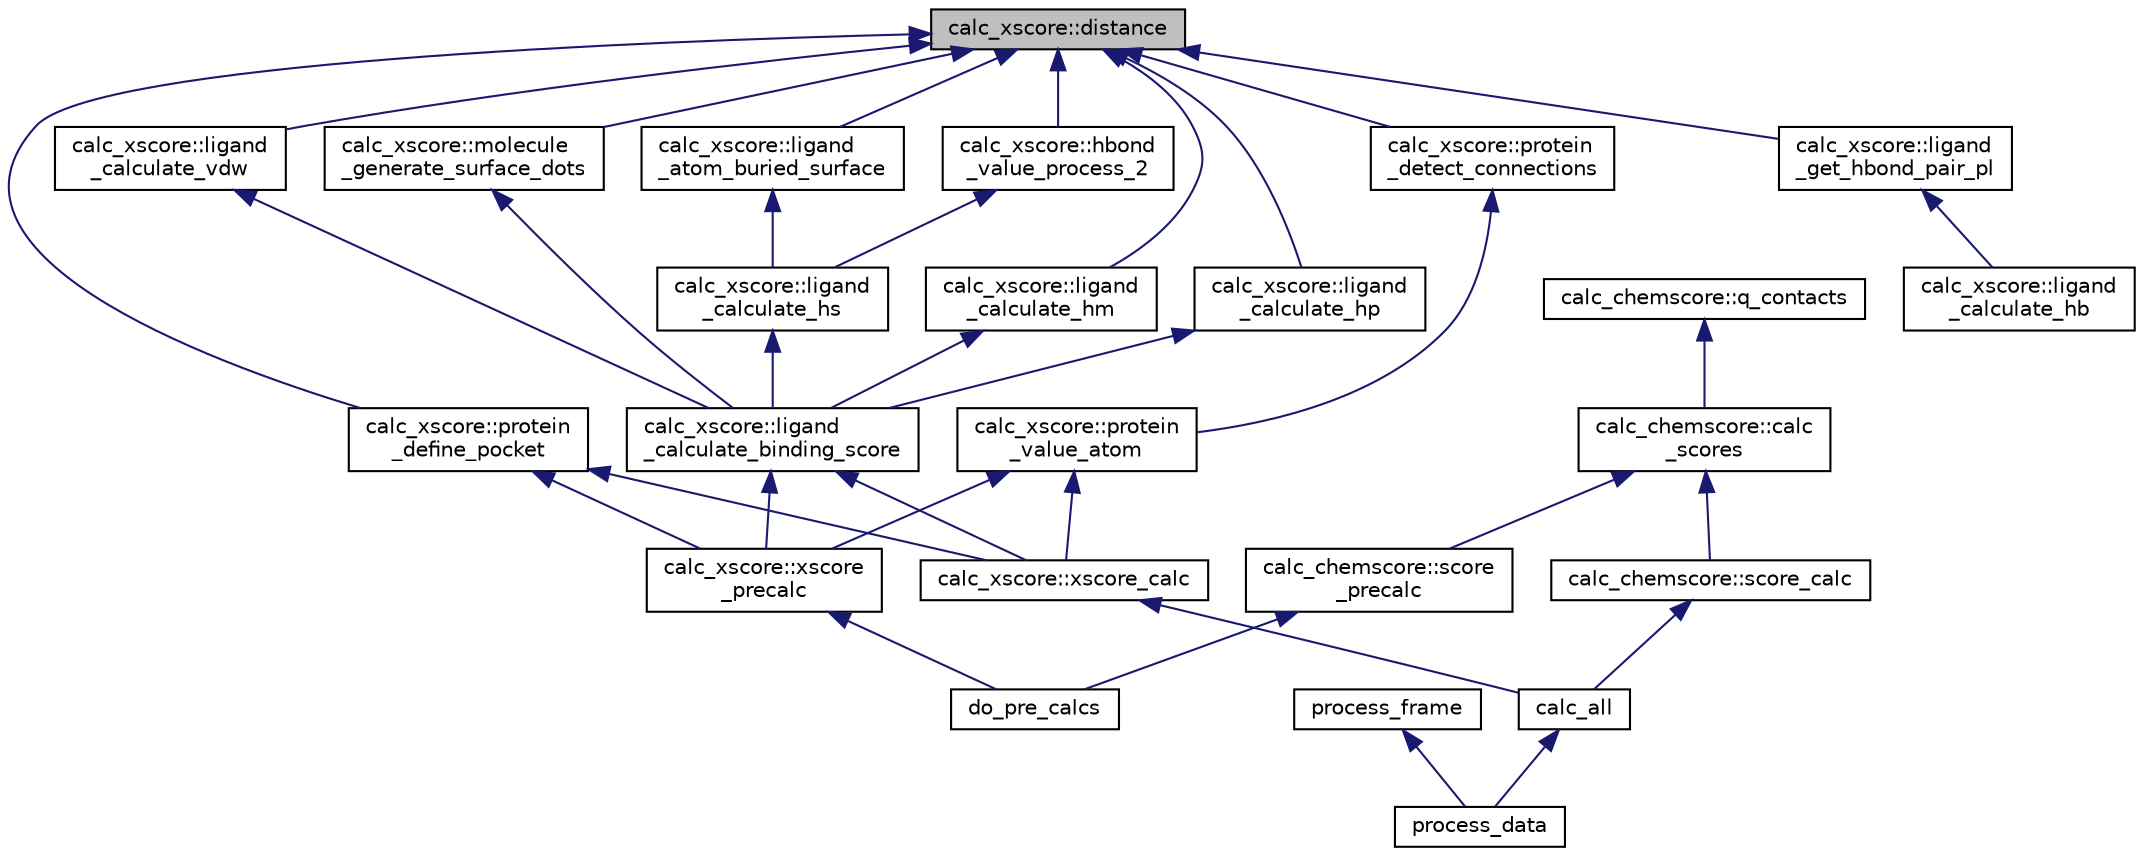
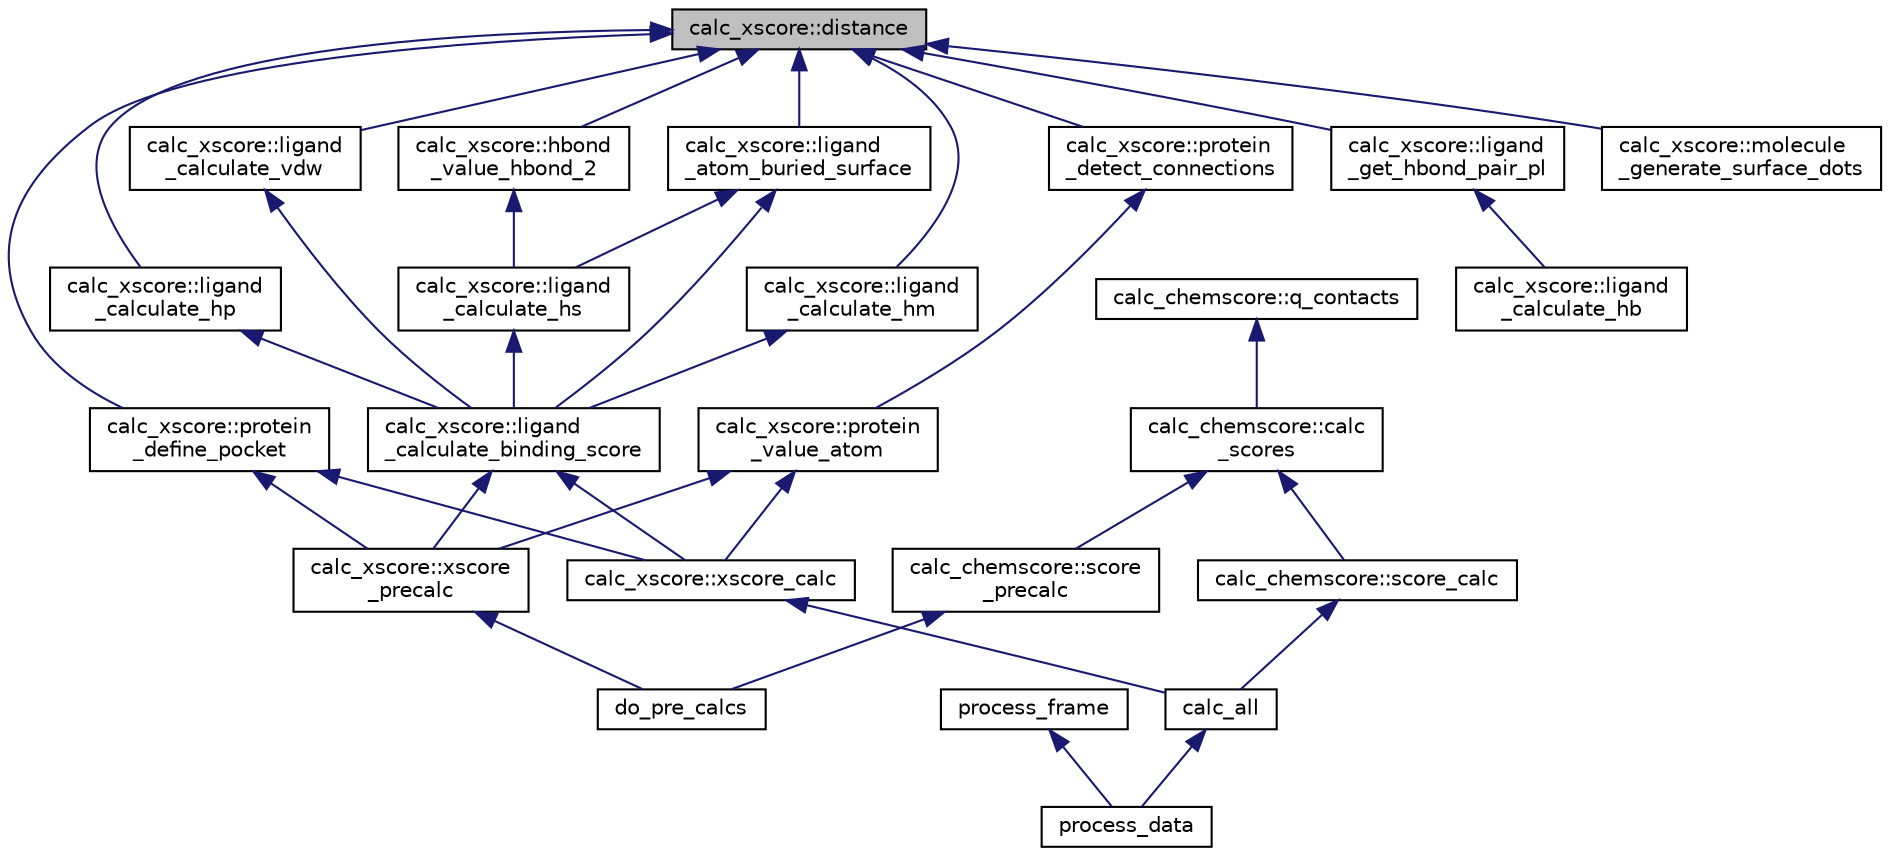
(1058, 158) -> (514, 158)
(616, 311) -> (665, 315)
